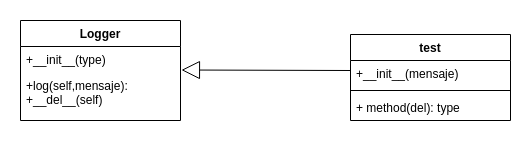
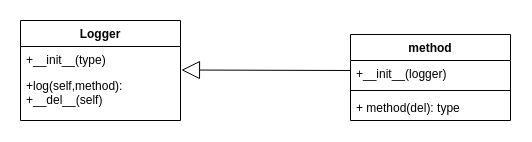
(430, 48) -> (430, 48)
(413, 74) -> (408, 74)
(84, 86) -> (80, 86)
